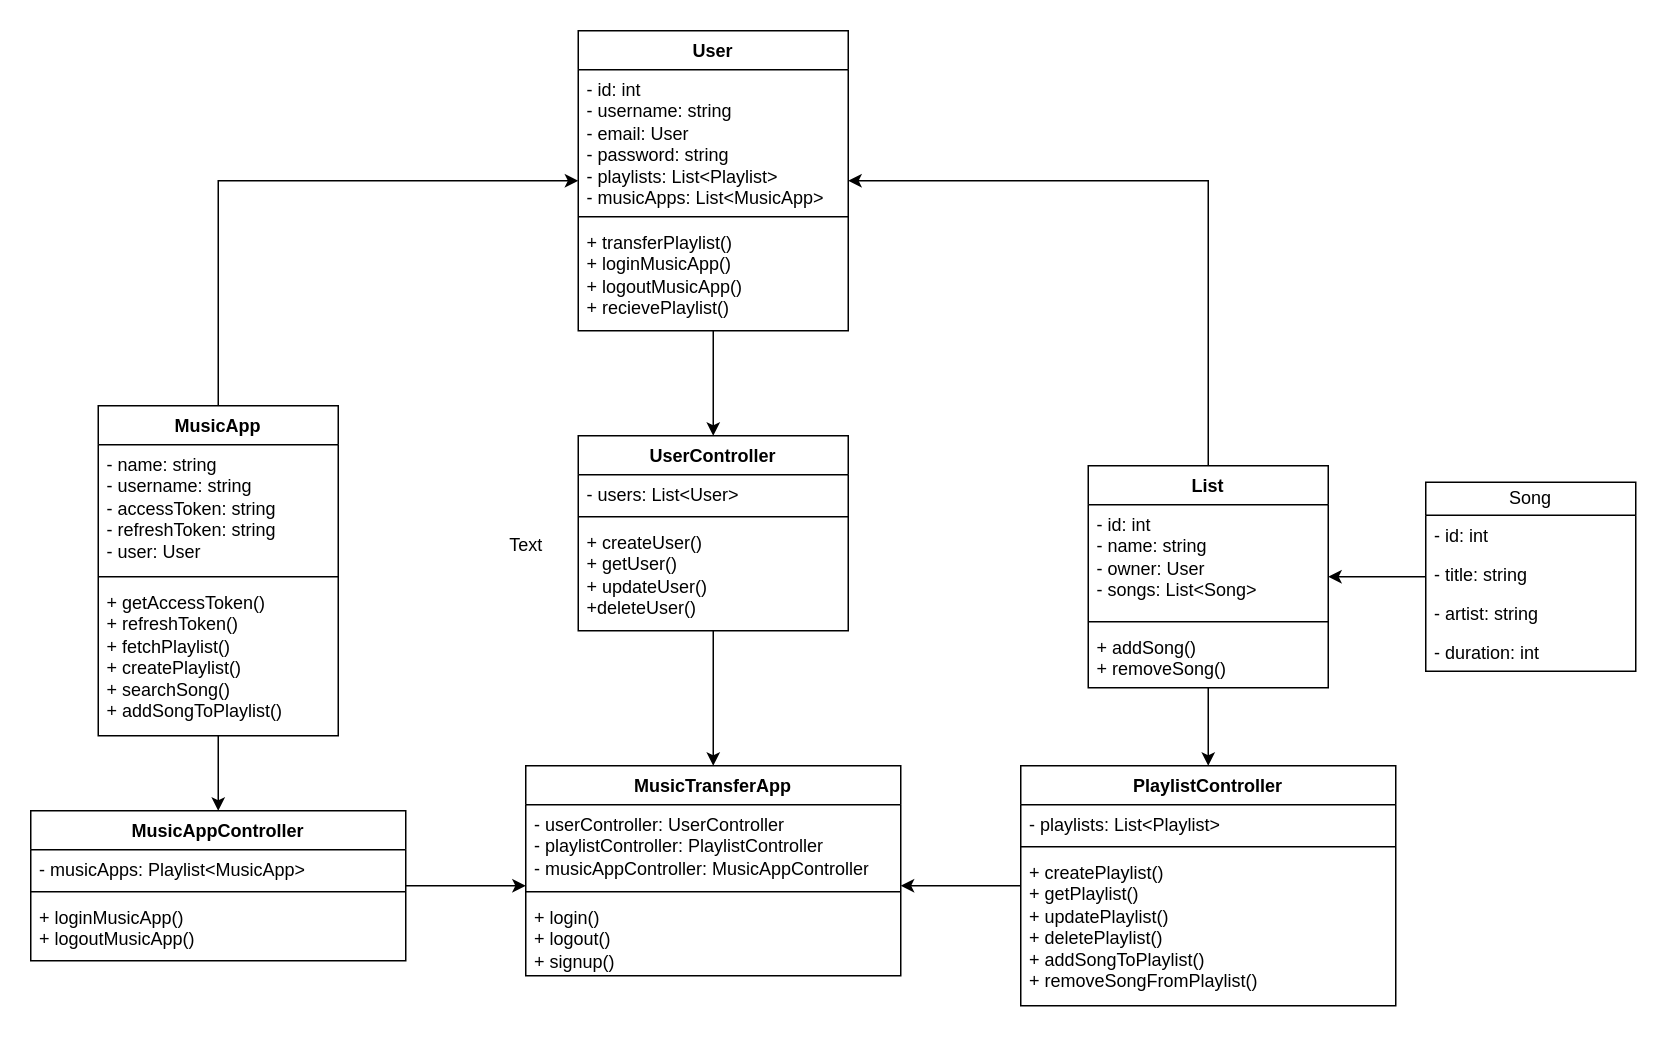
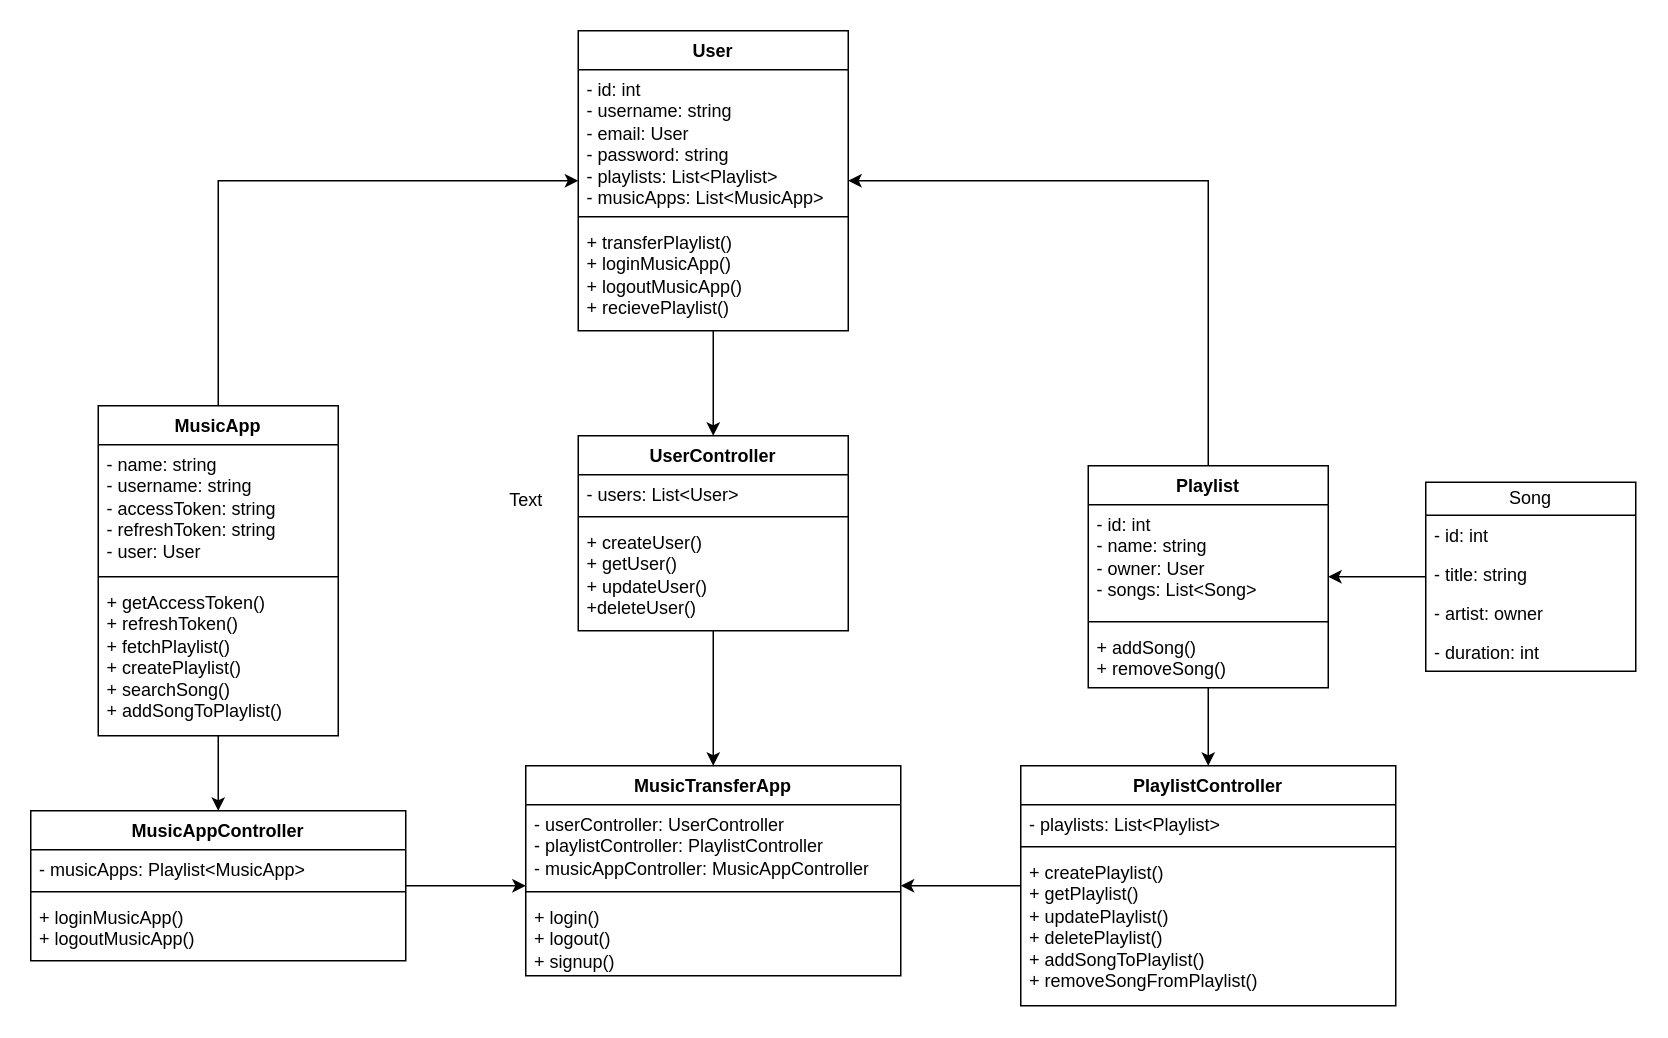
(1208, 487) -> (1208, 487)
(526, 545) -> (526, 500)
(1504, 615) -> (1501, 615)
